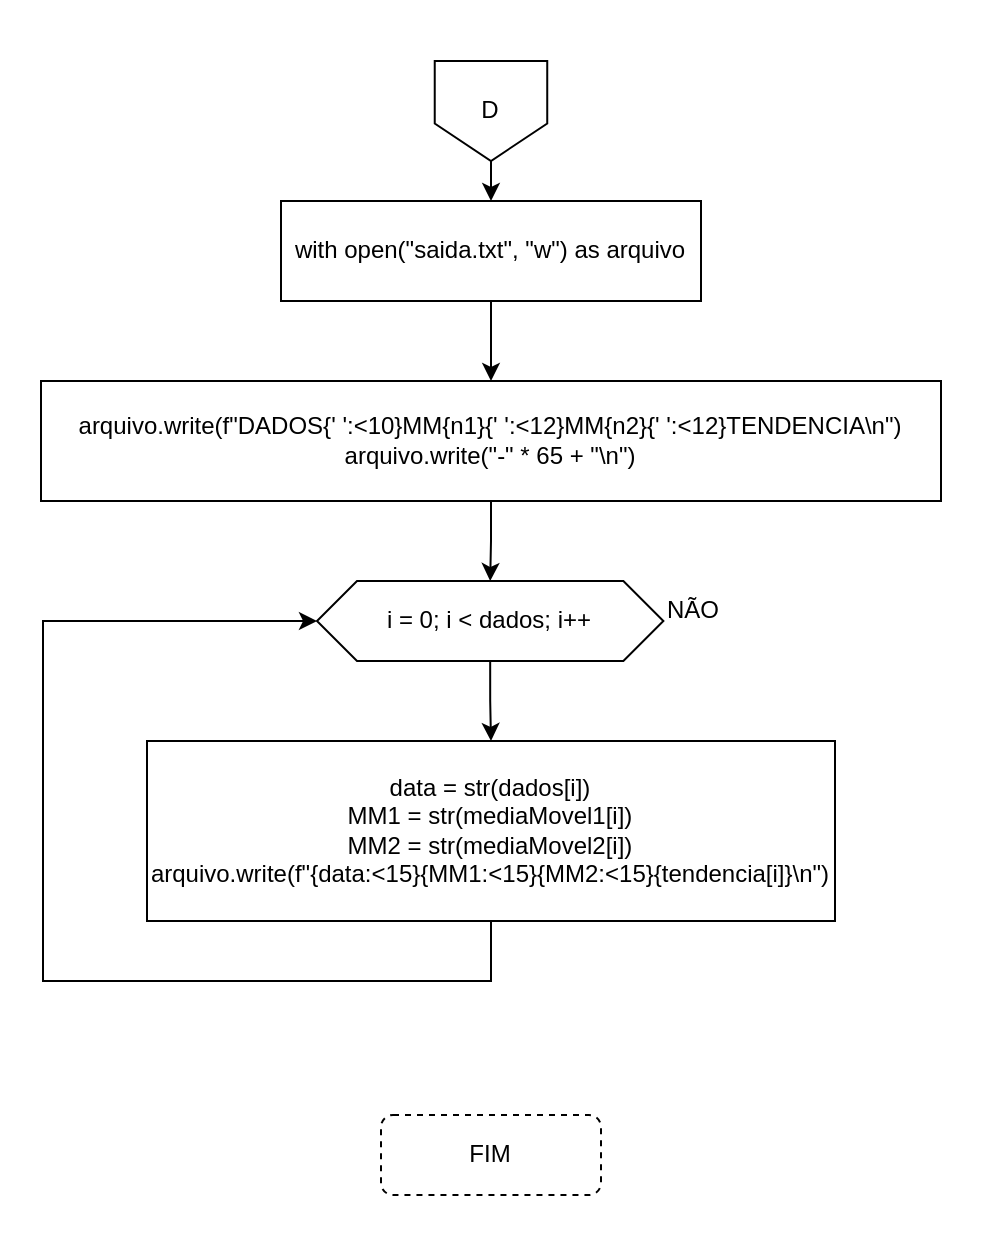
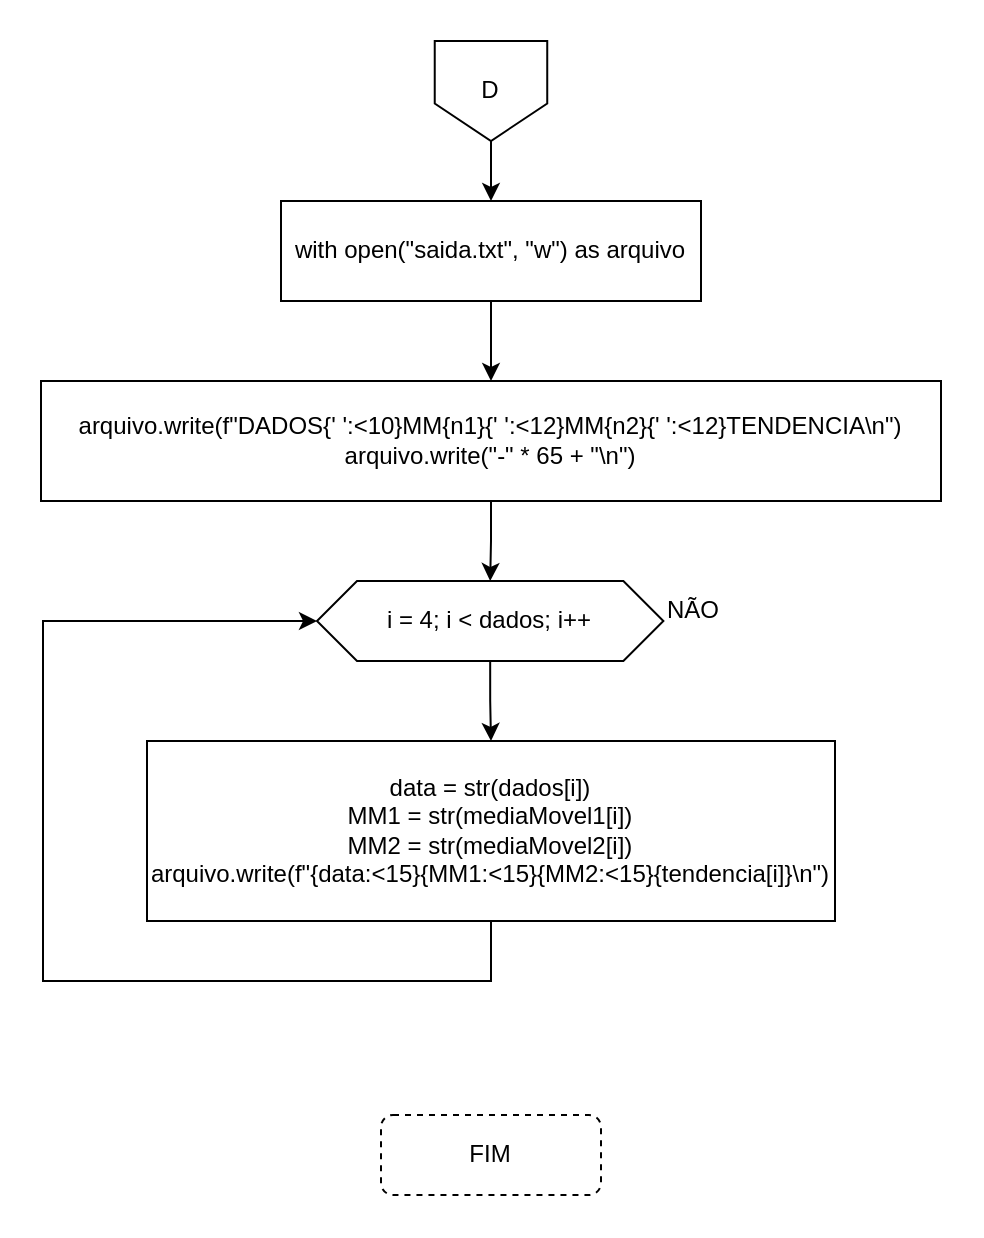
(491, 111) -> (491, 91)
(490, 621) -> (490, 621)
